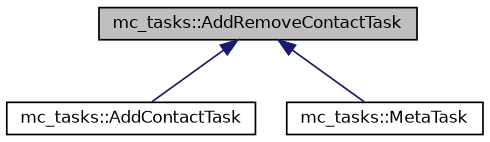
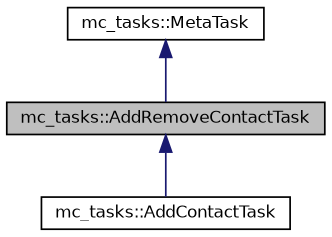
(328, 76) -> (166, 80)
